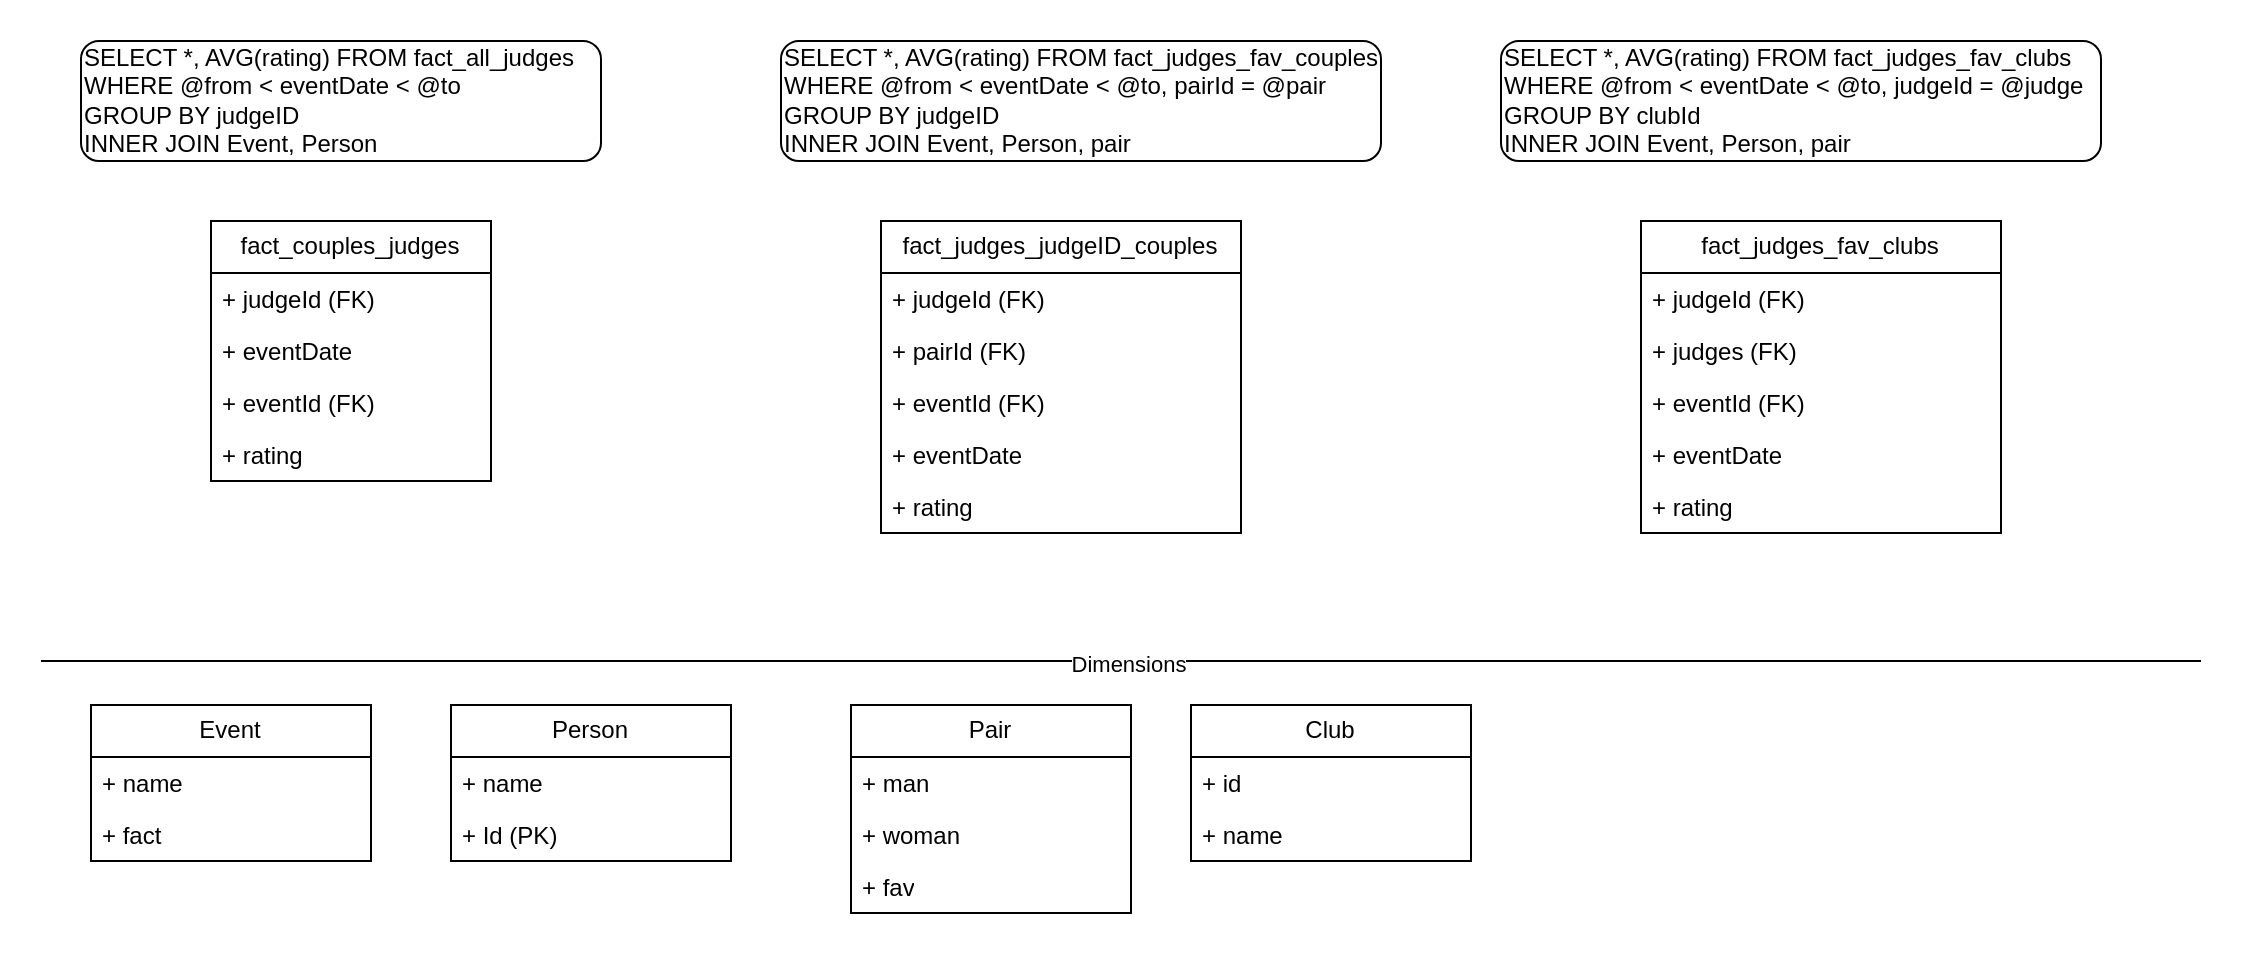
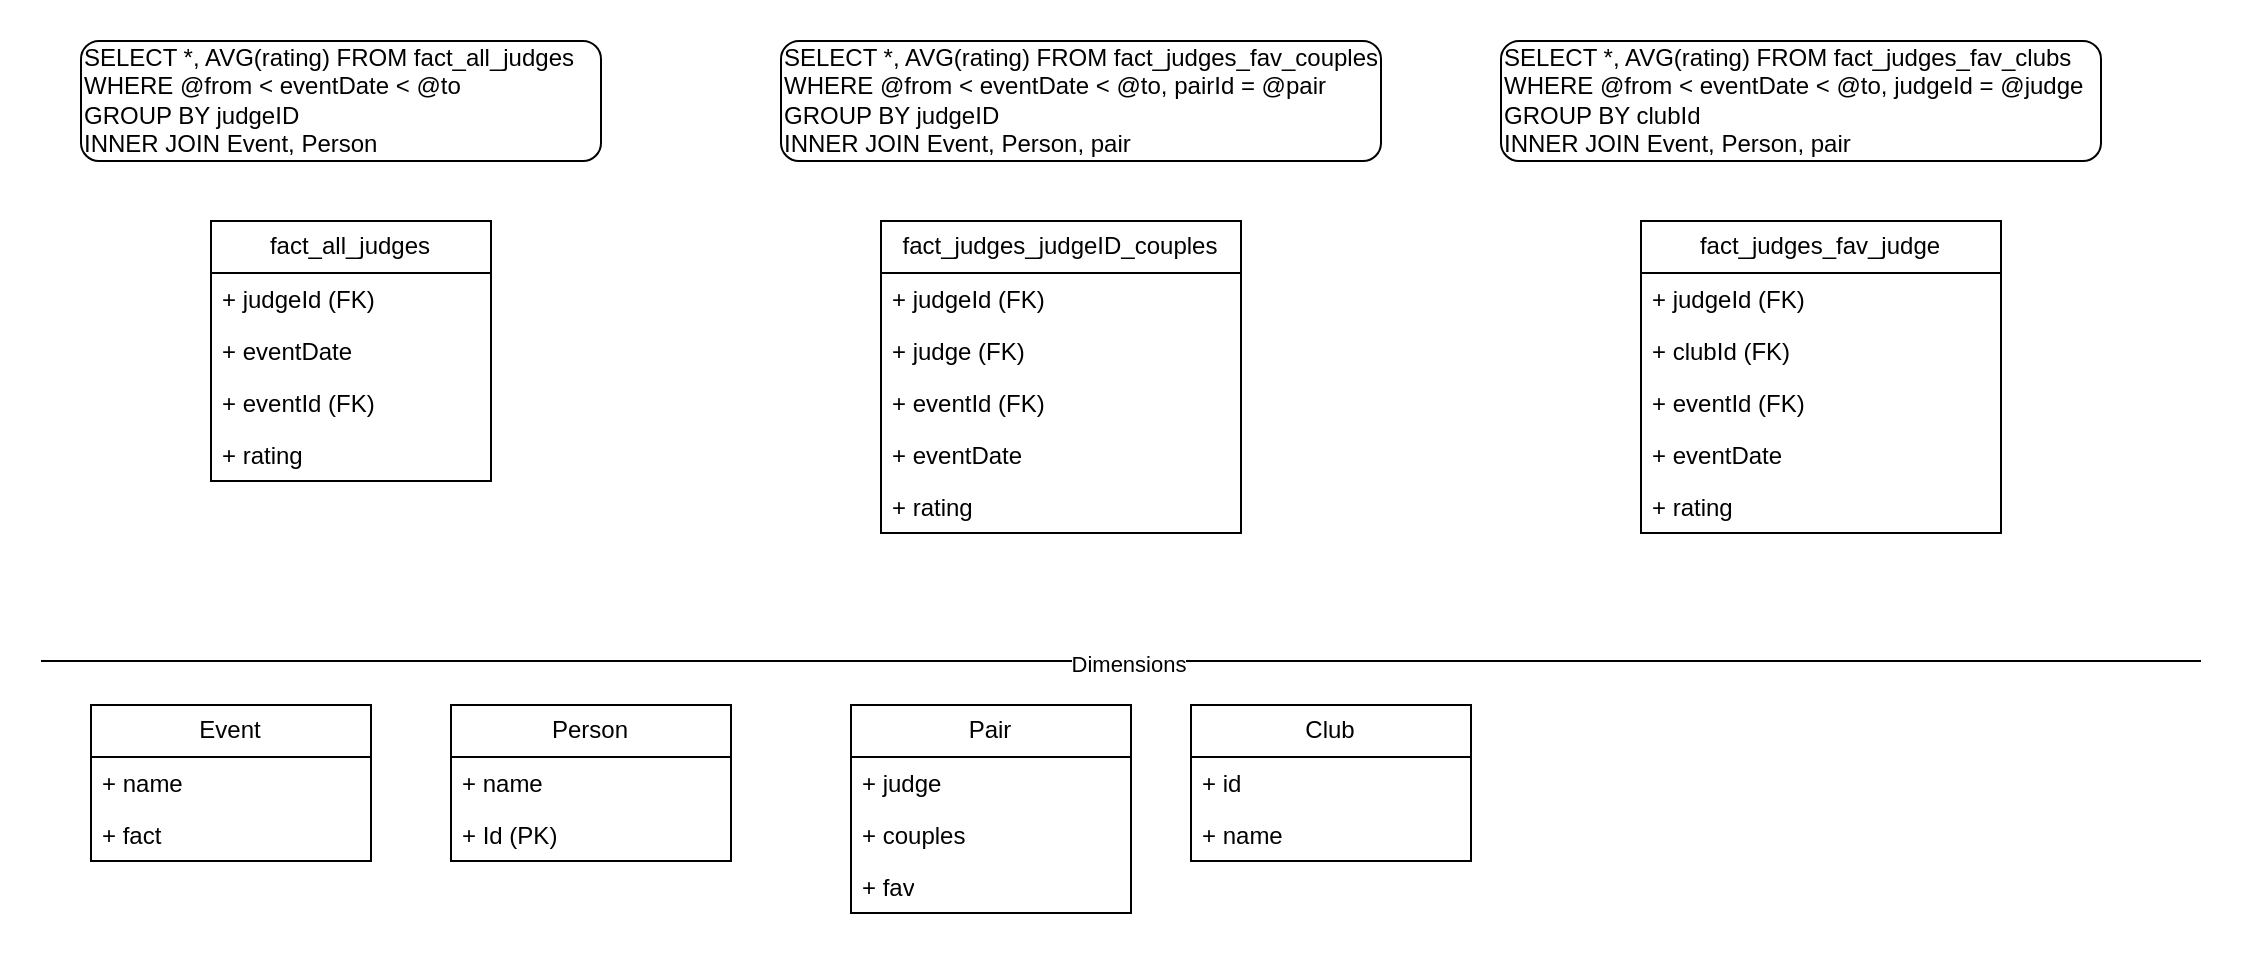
(351, 247) -> (351, 247)
(1821, 247) -> (1821, 247)
(971, 353) -> (967, 353)
(1734, 353) -> (1731, 353)
(893, 785) -> (907, 785)
(907, 837) -> (917, 837)
